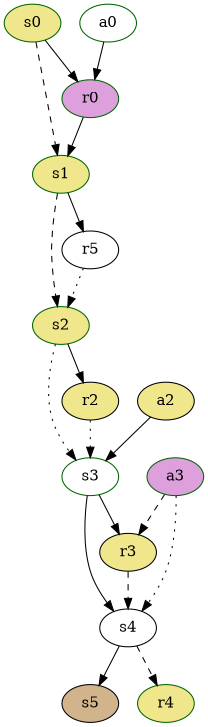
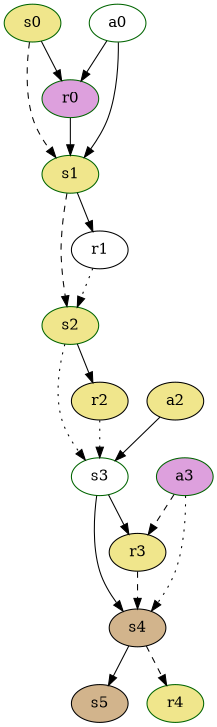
none -> (114, 98)
(90, 250) -> (100, 250)
(128, 628) -> (138, 628)
